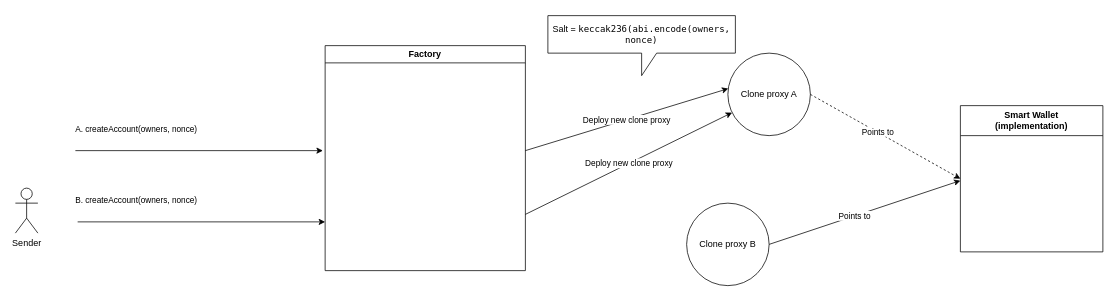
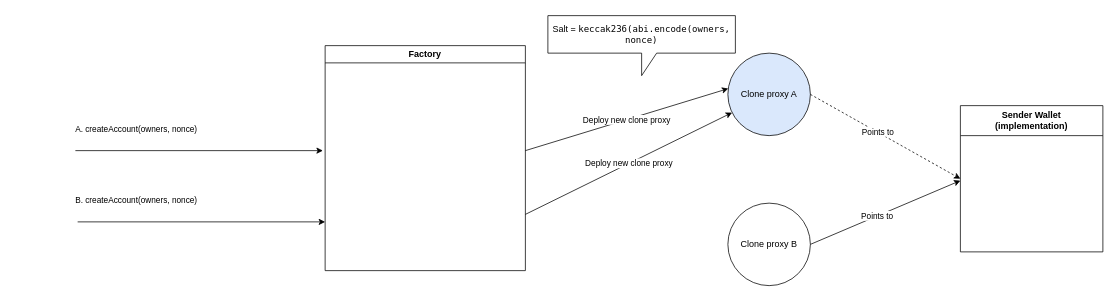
(769, 94) -> (769, 94)
(1032, 120) -> (1032, 120)
(27, 210) -> none
(728, 244) -> (769, 244)
